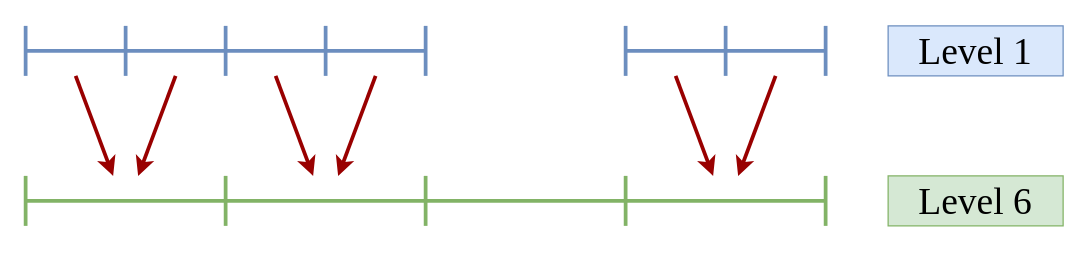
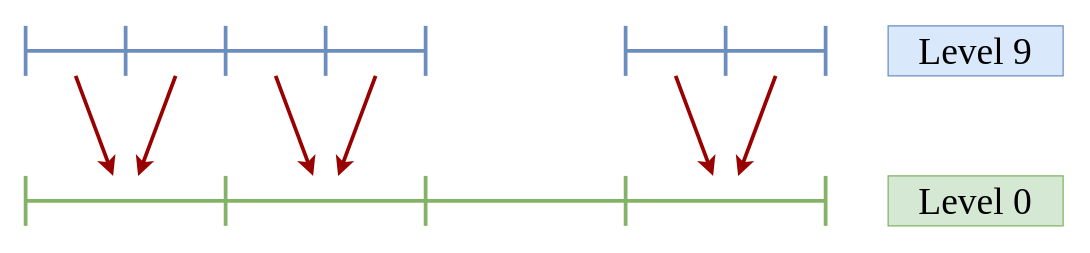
(976, 51) -> (976, 51)
(976, 201) -> (976, 201)
